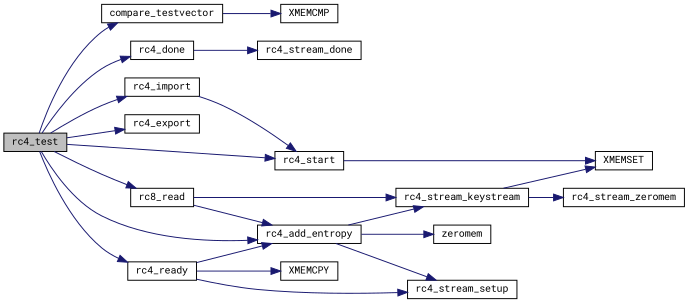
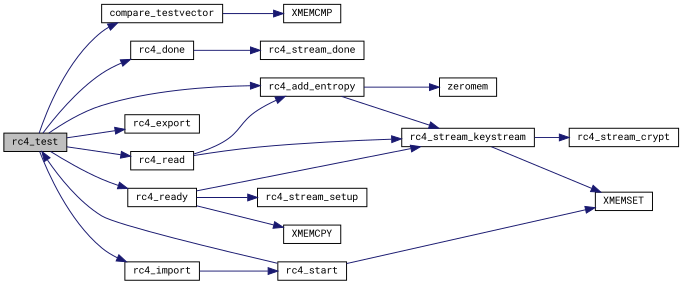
(166, 151) -> (151, 232)
(162, 197) -> (162, 161)
(624, 197) -> (624, 137)
(230, 254) -> (304, 170)
(381, 260) -> none
